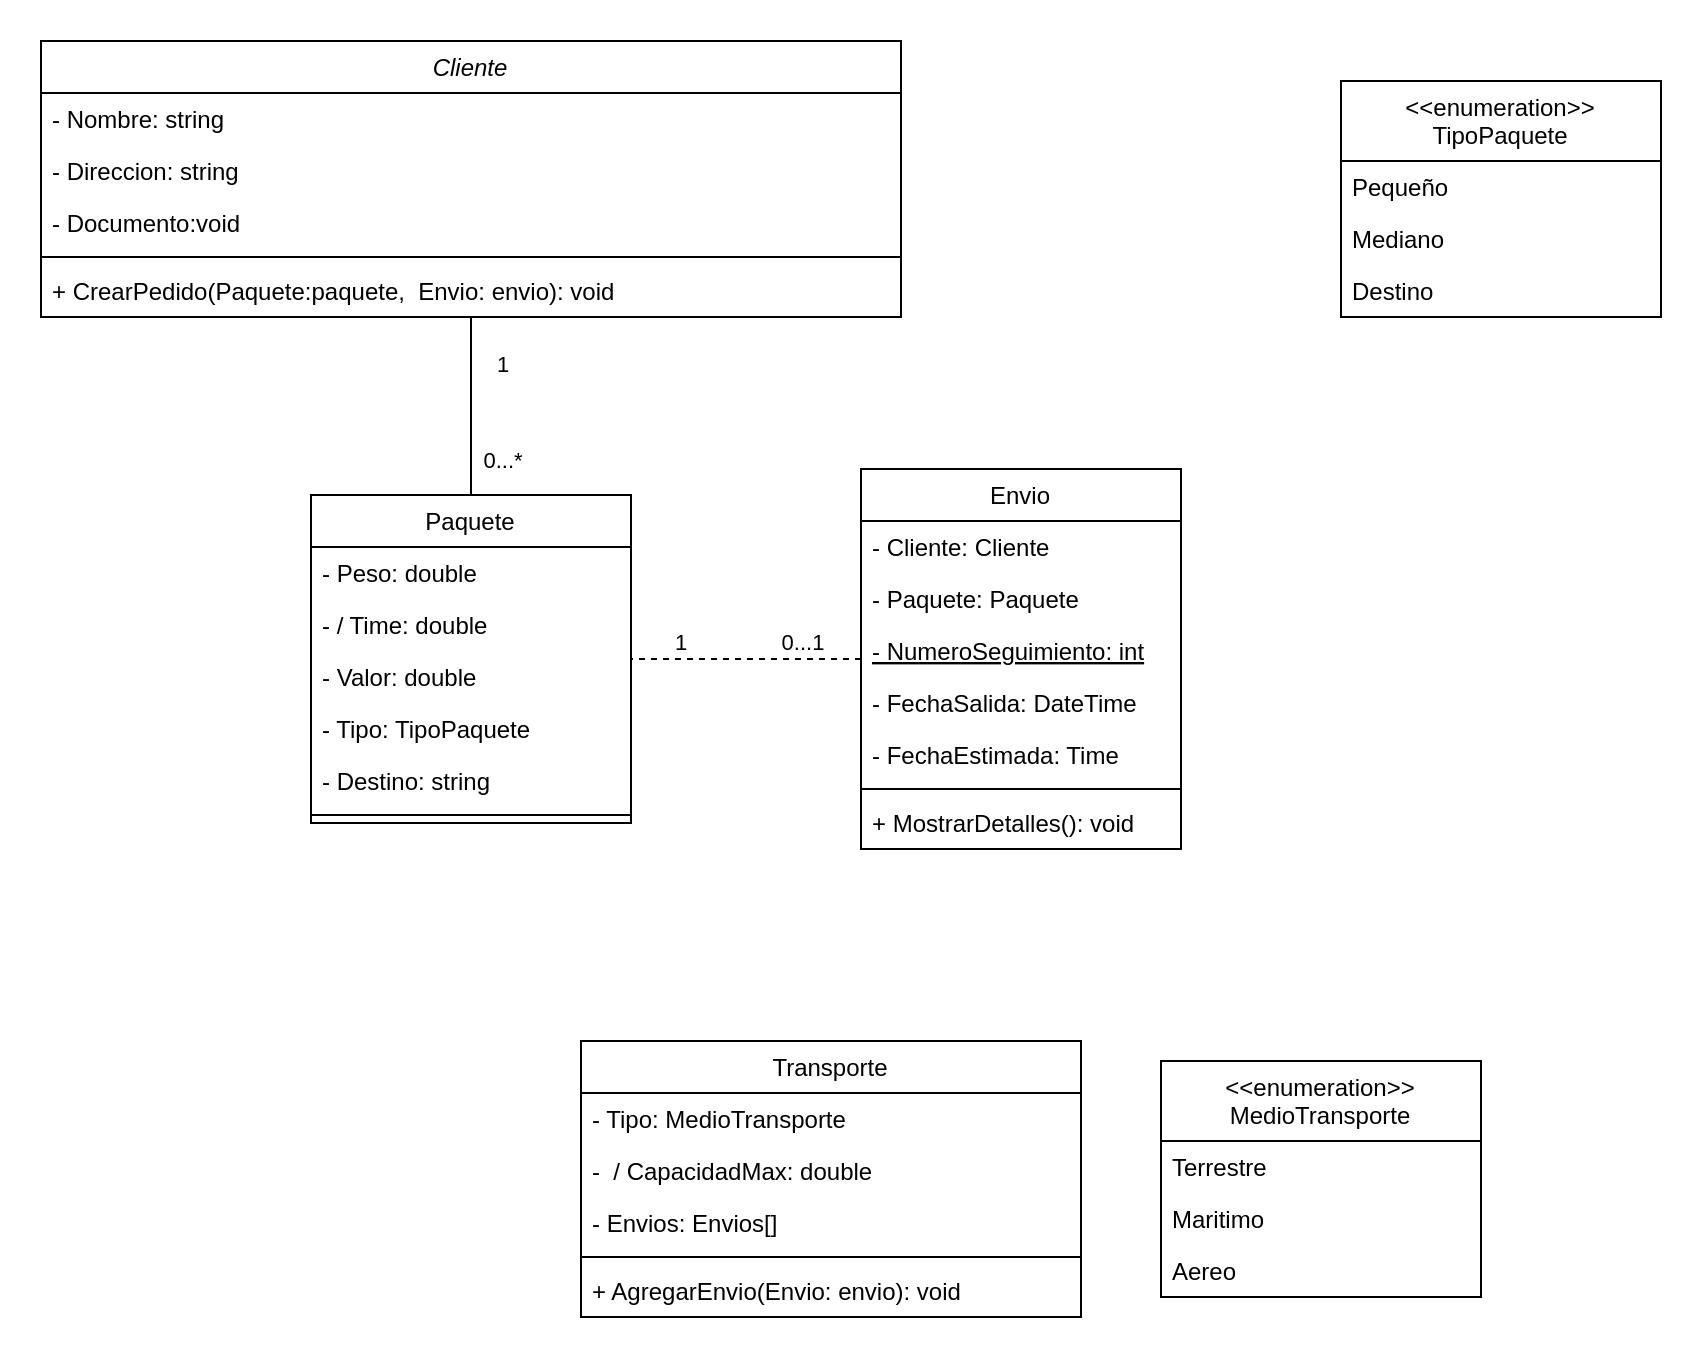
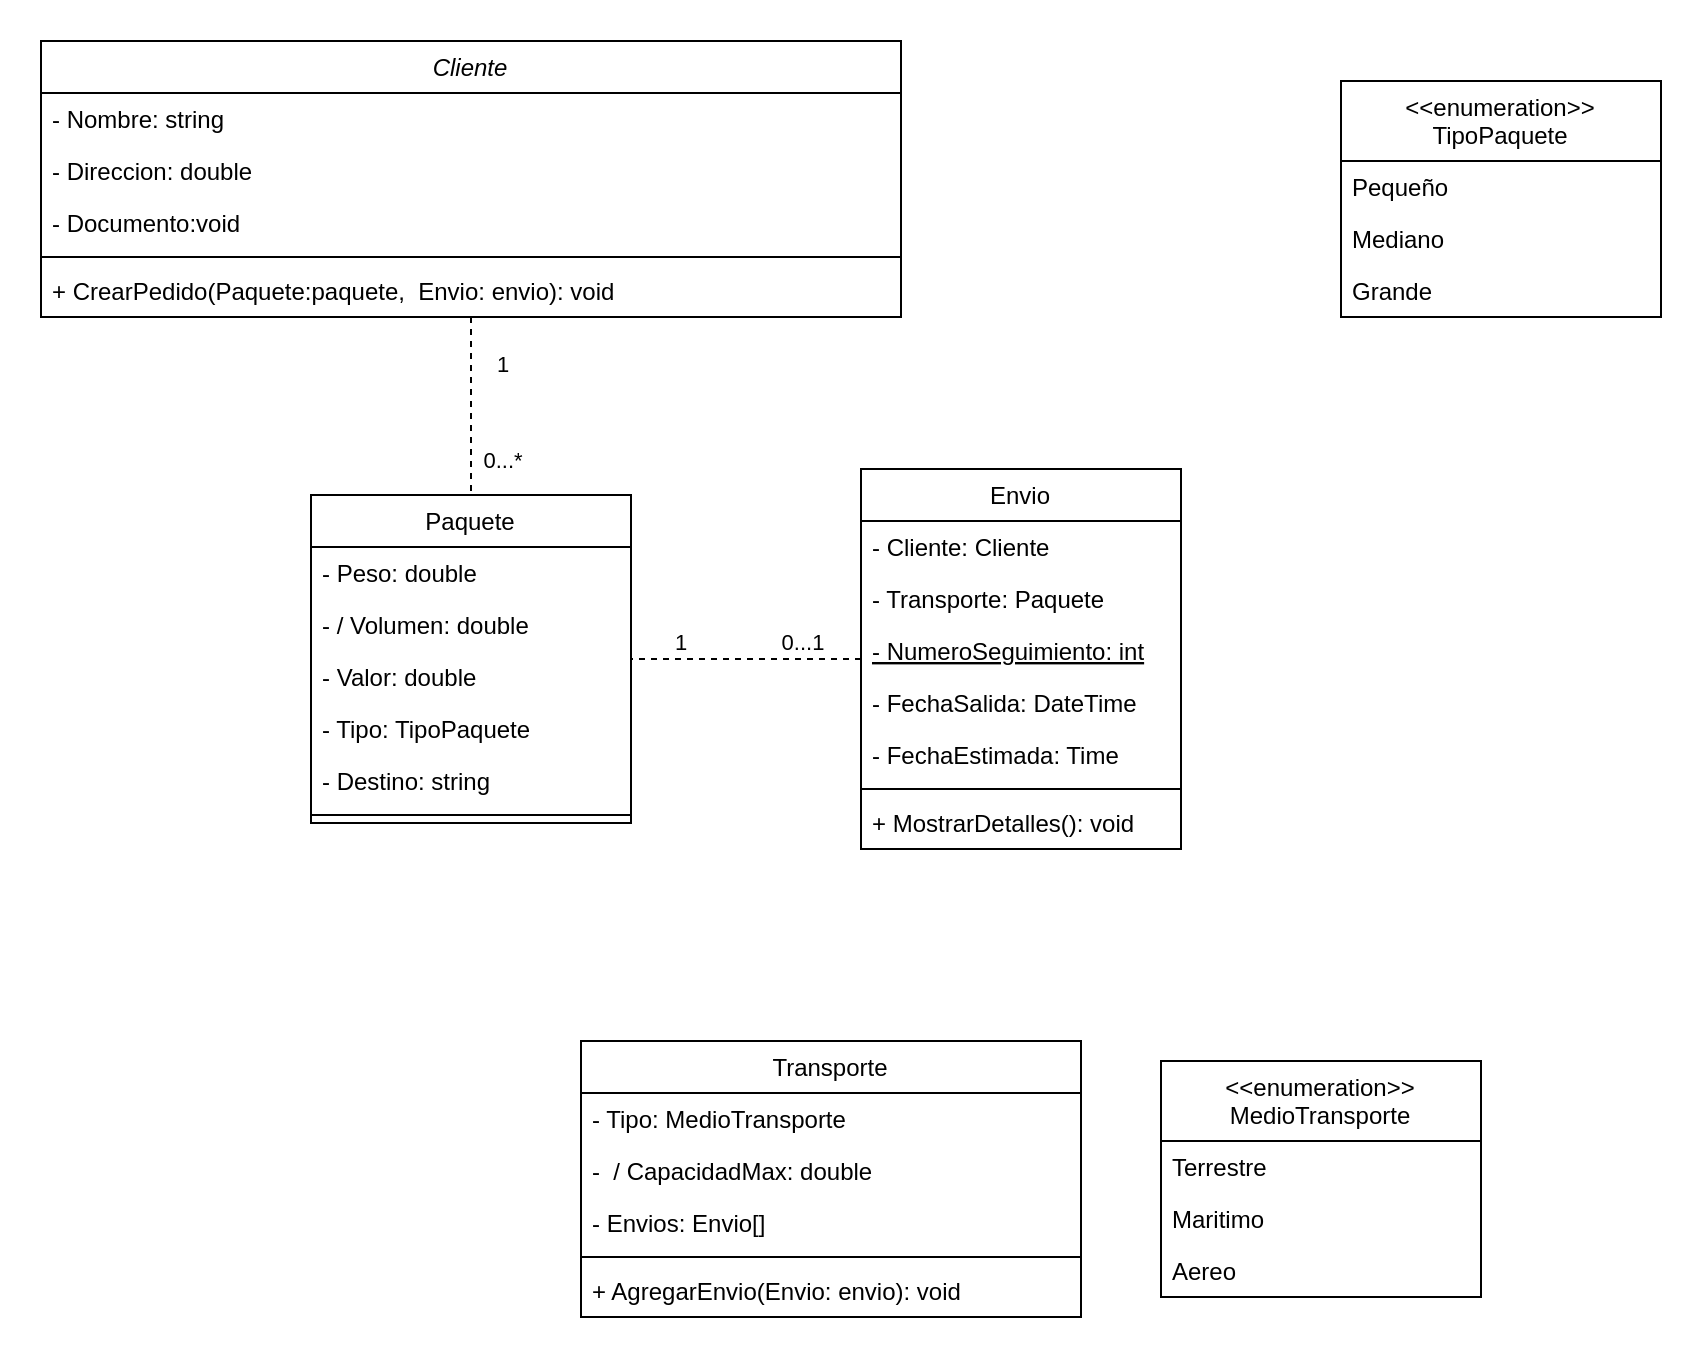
(161, 172) -> (161, 172)
(1396, 292) -> (1392, 292)
(471, 408) -> (471, 408)
(984, 600) -> (1004, 600)
(411, 626) -> (431, 626)
(697, 1224) -> (691, 1224)
